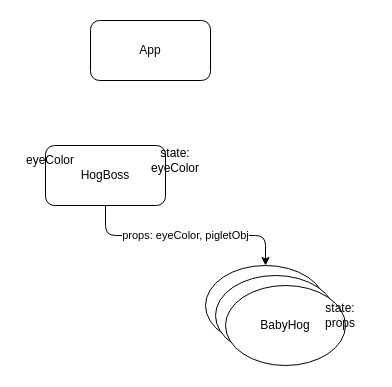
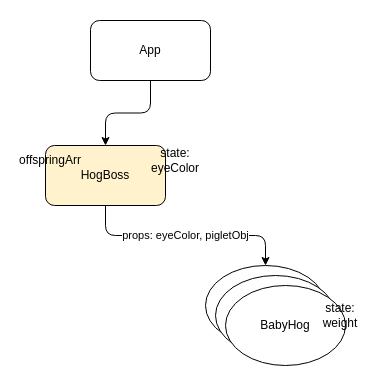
none -> (132, 113)
(51, 161) -> (51, 161)
(106, 176) -> (106, 176)
(341, 316) -> (341, 316)
